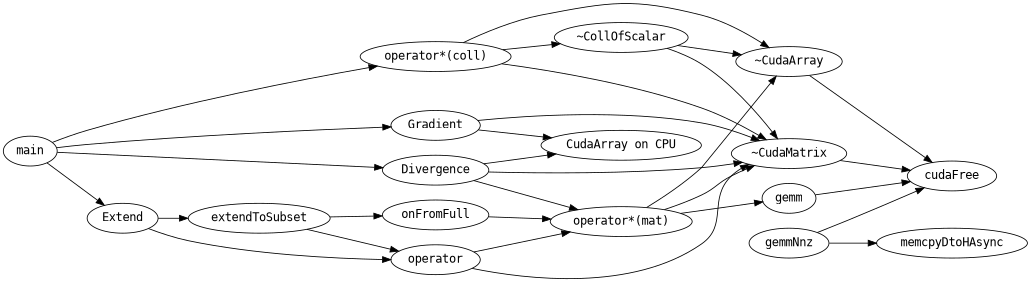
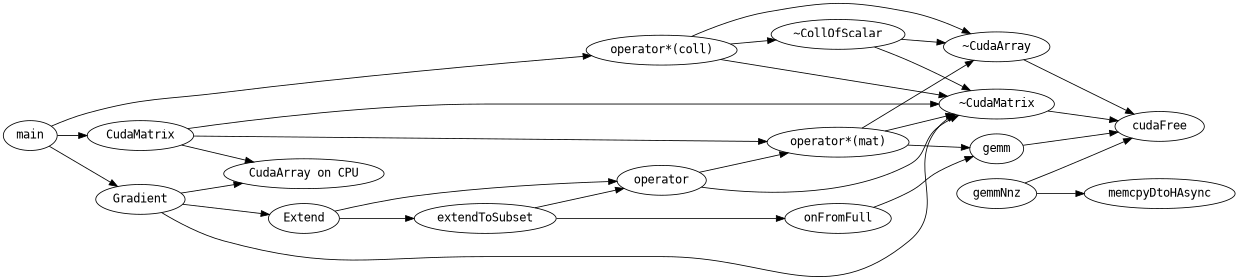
(436, 170) -> (140, 136)
(72, 182) -> (222, 209)
(516, 218) -> (920, 185)
